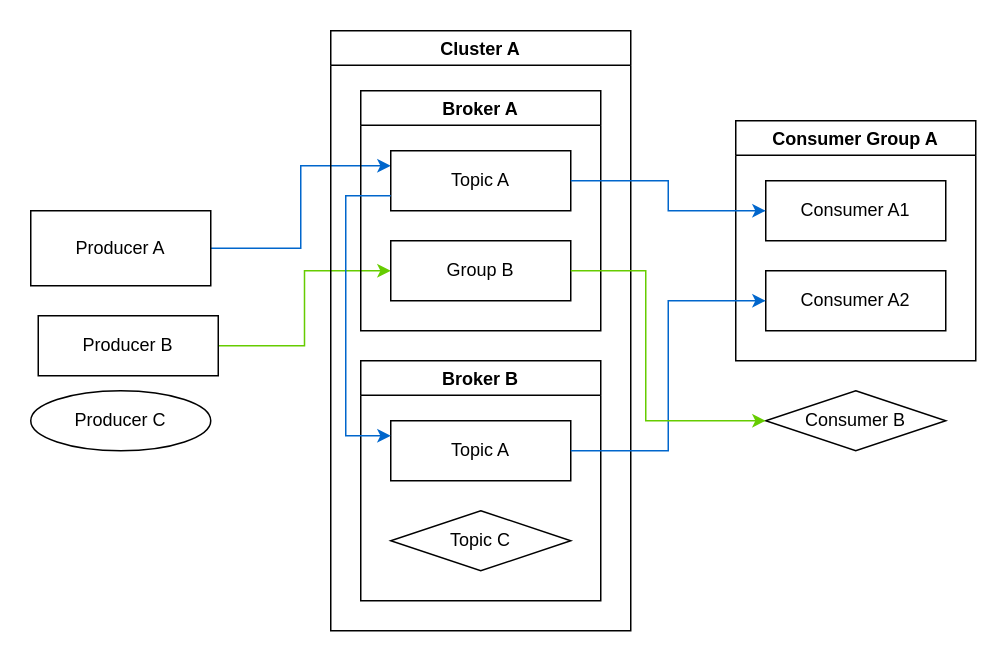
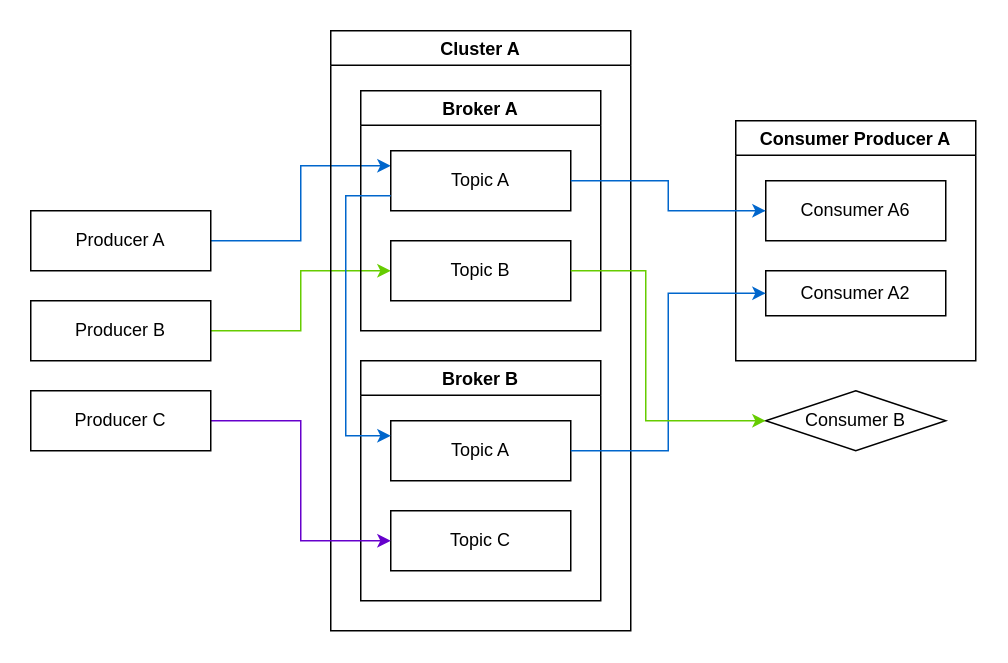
(855, 139) -> (855, 139)
(856, 211) -> (856, 211)
(121, 248) -> (121, 241)
(481, 271) -> (481, 271)
(856, 301) -> (856, 293)
(128, 346) -> (121, 331)
(121, 421) -> (121, 421)
none -> (301, 476)
(481, 541) -> (481, 541)
